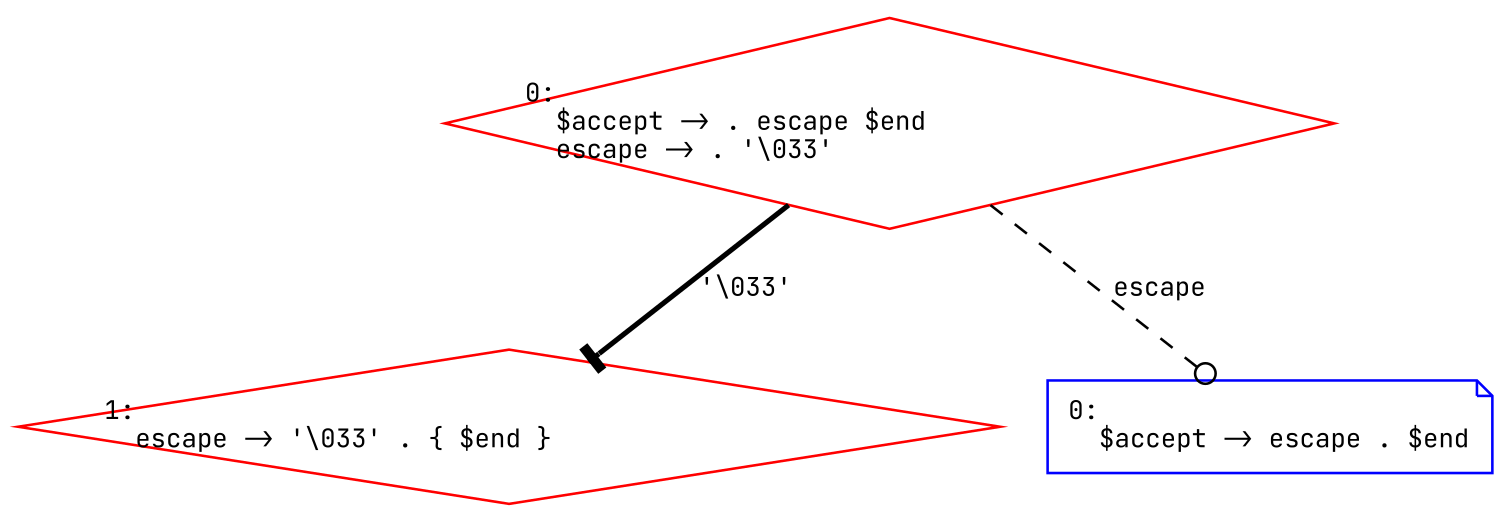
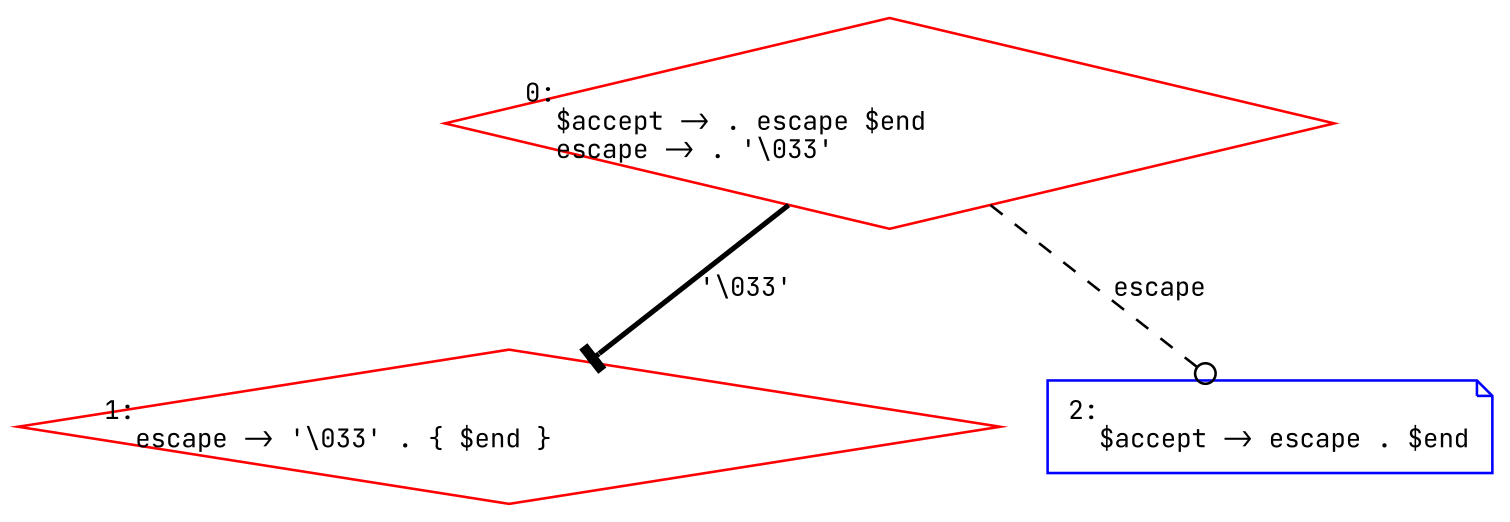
(1270, 427) -> (1270, 427)
